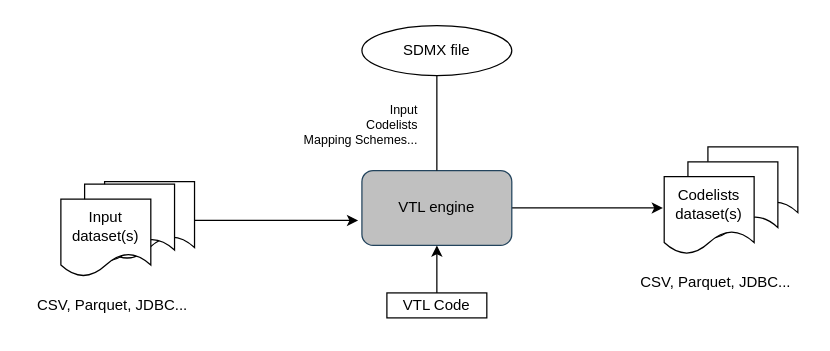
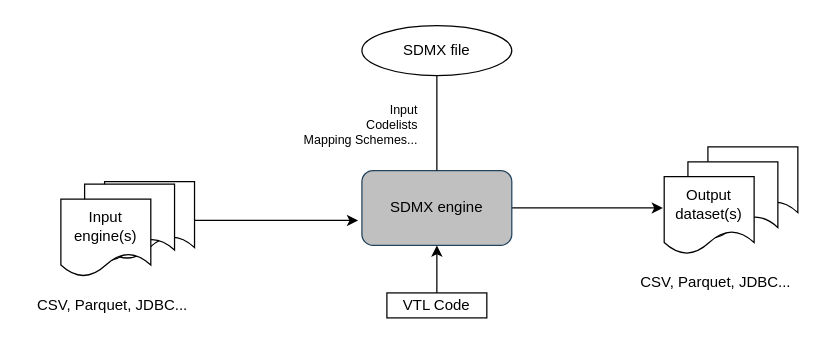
(709, 204) -> (709, 204)
(437, 208) -> (437, 208)
(106, 227) -> (106, 227)
